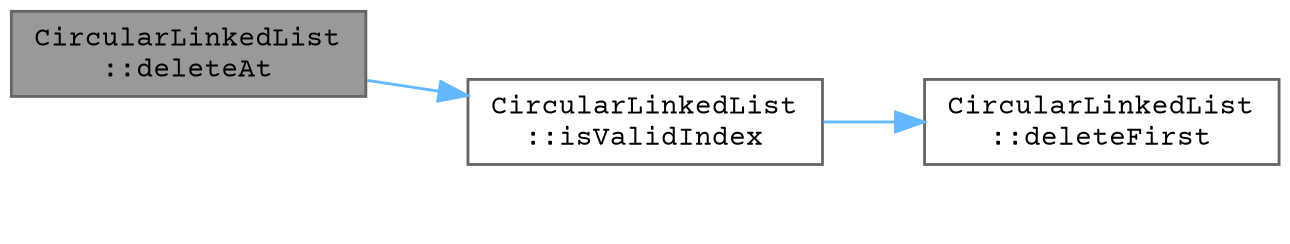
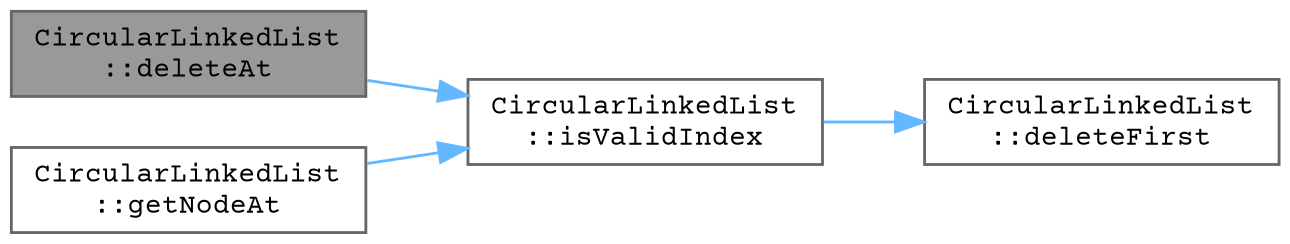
none -> (189, 190)
